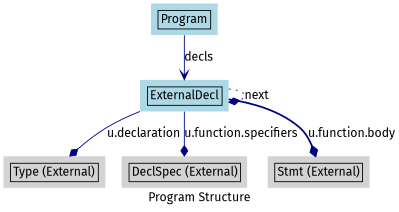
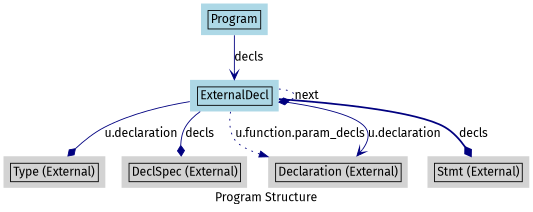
(241, 134) -> (200, 134)
(352, 134) -> (474, 134)
none -> (338, 172)
